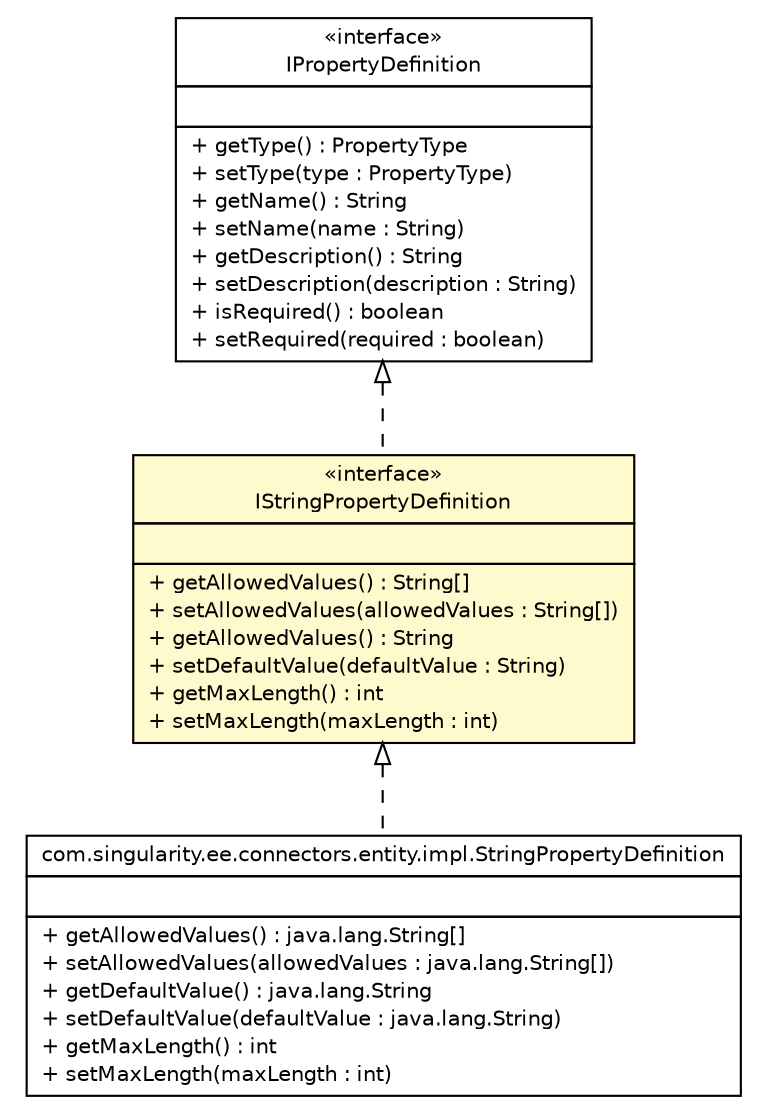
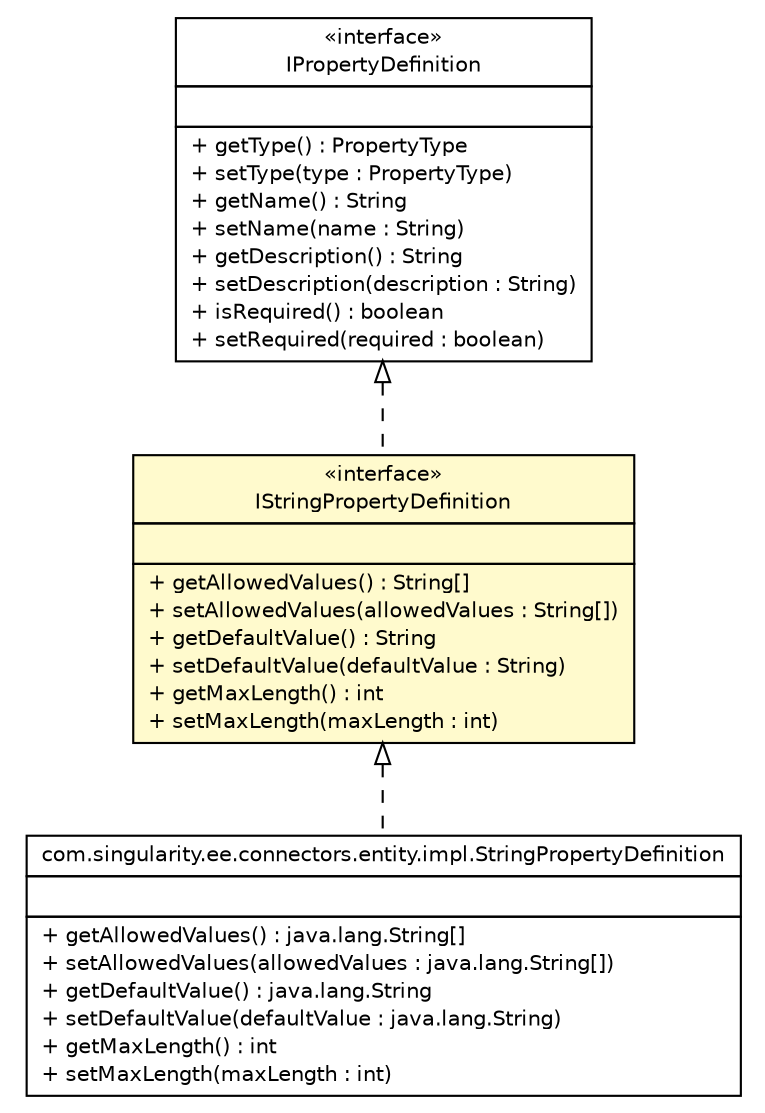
(302, 639) -> (293, 639)
